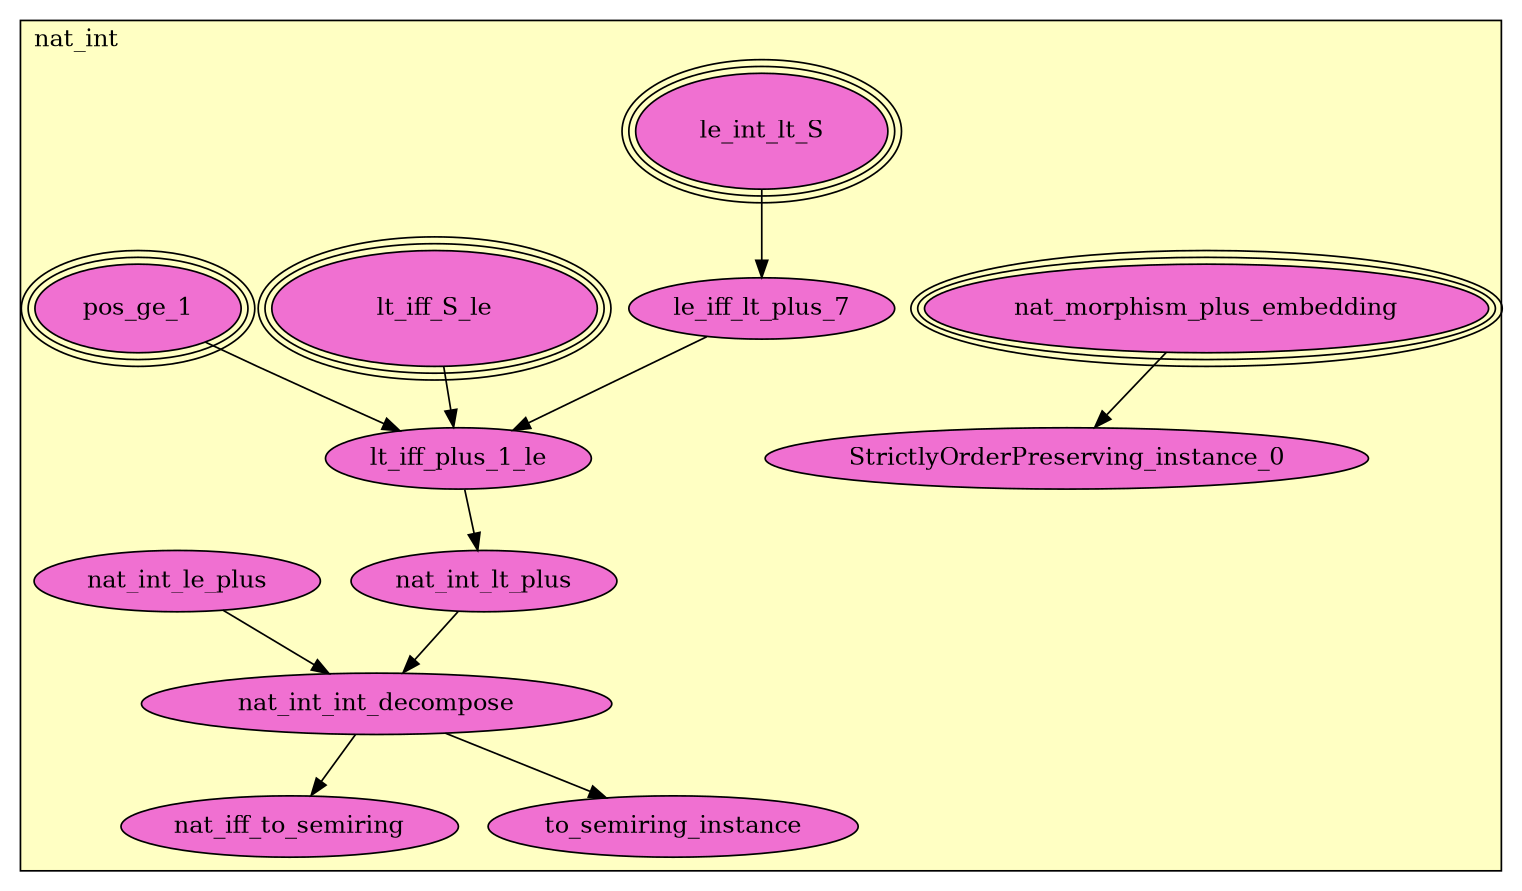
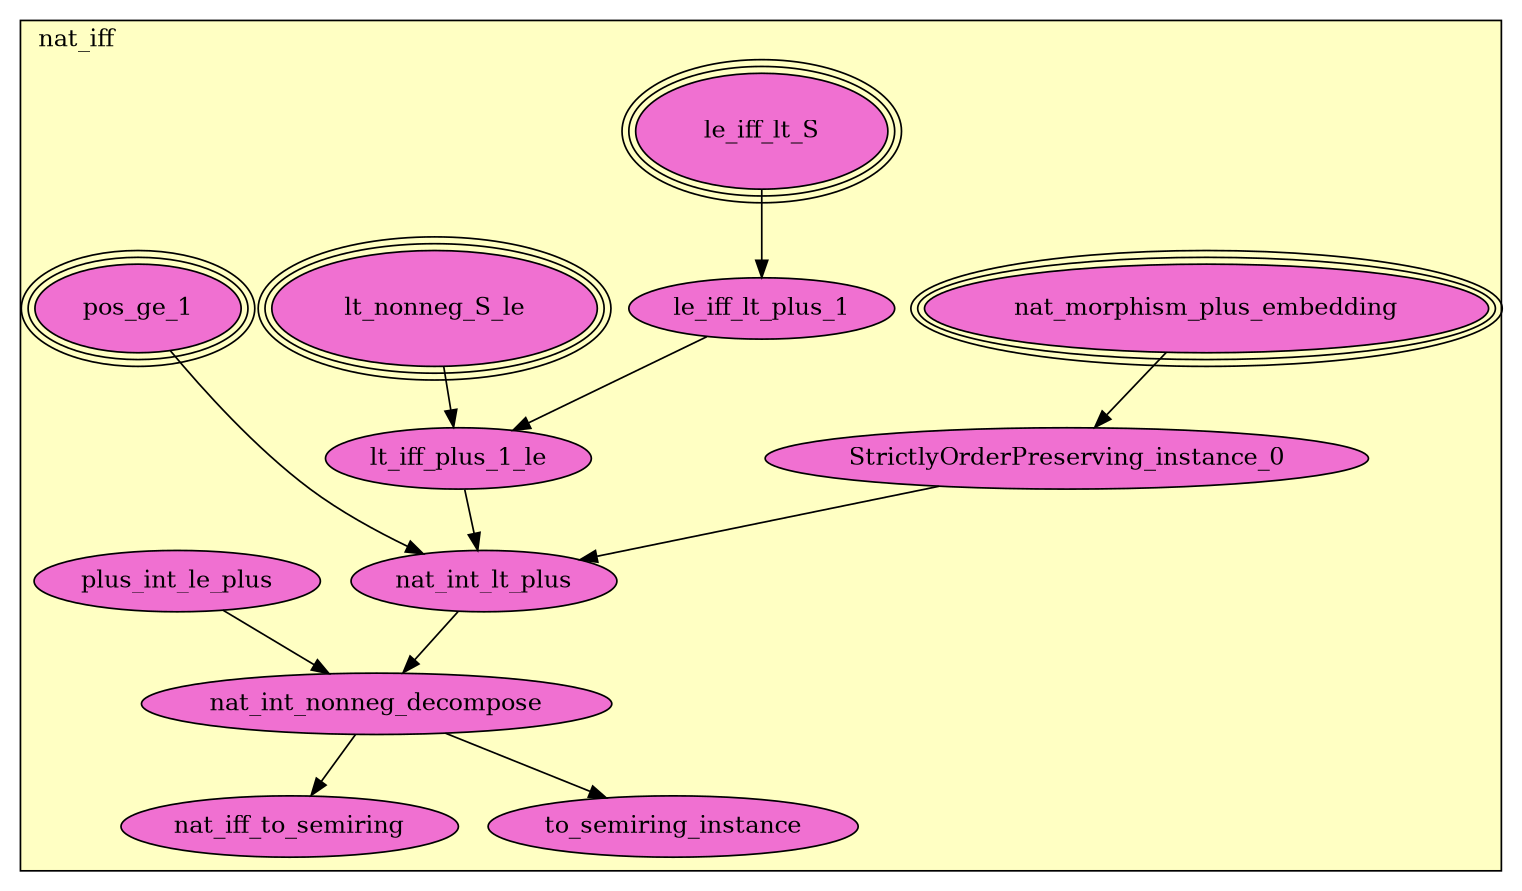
(77, 40) -> (77, 40)
(762, 131) -> (762, 131)
(435, 308) -> (435, 308)
(762, 308) -> (762, 308)
(295, 383) -> (278, 463)
none -> (768, 521)
(177, 581) -> (177, 581)
(377, 704) -> (377, 704)
